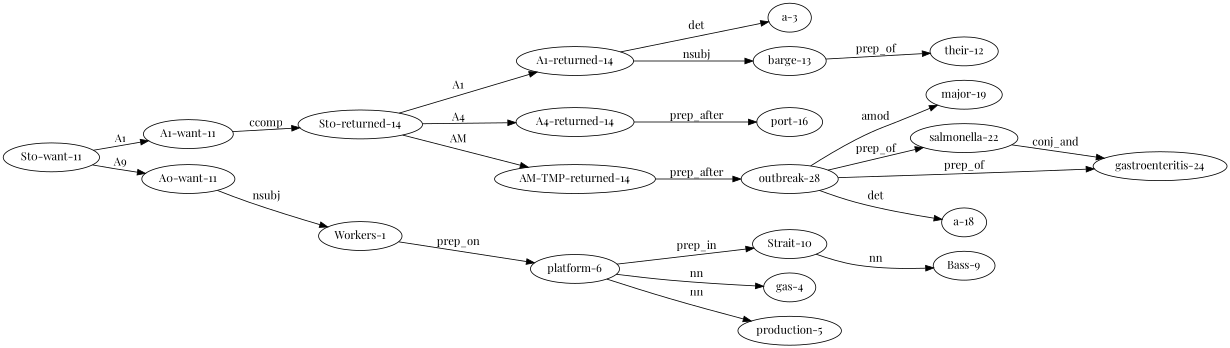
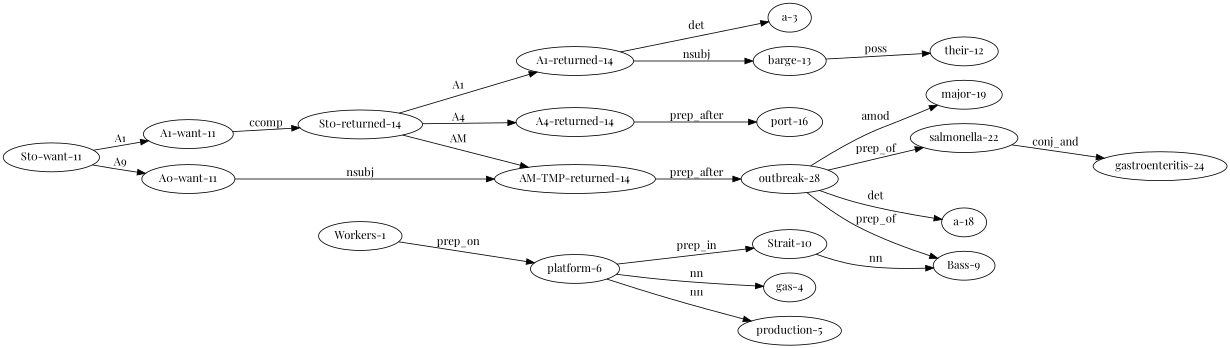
(876, 49) -> (876, 49)
(962, 174) -> (865, 230)
(268, 209) -> (361, 179)
